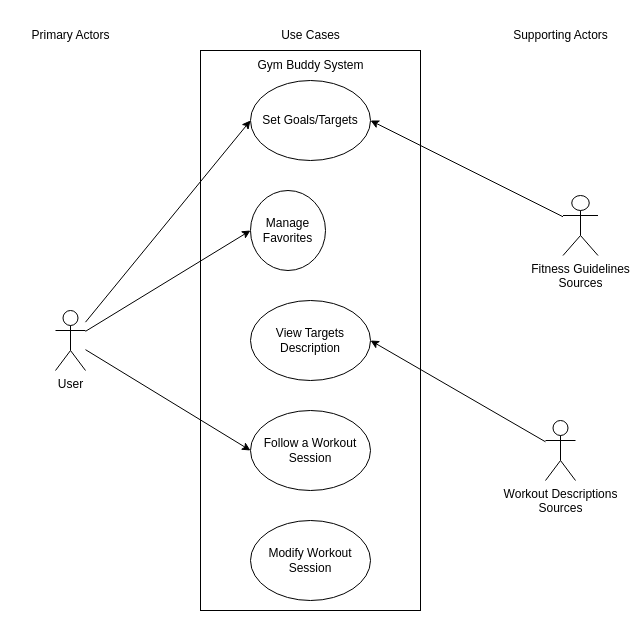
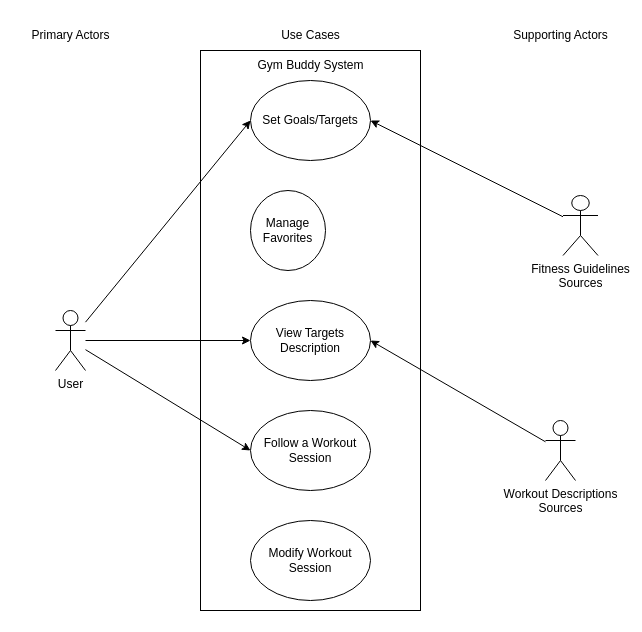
(166, 282) -> none
none -> (165, 341)
